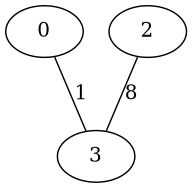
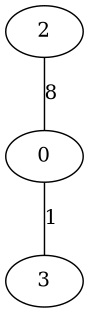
(122, 94) -> (44, 94)
